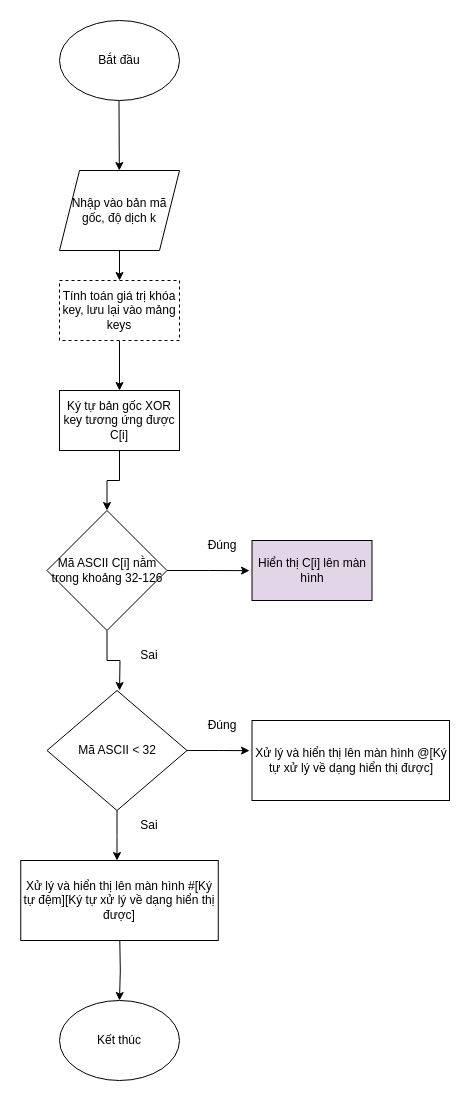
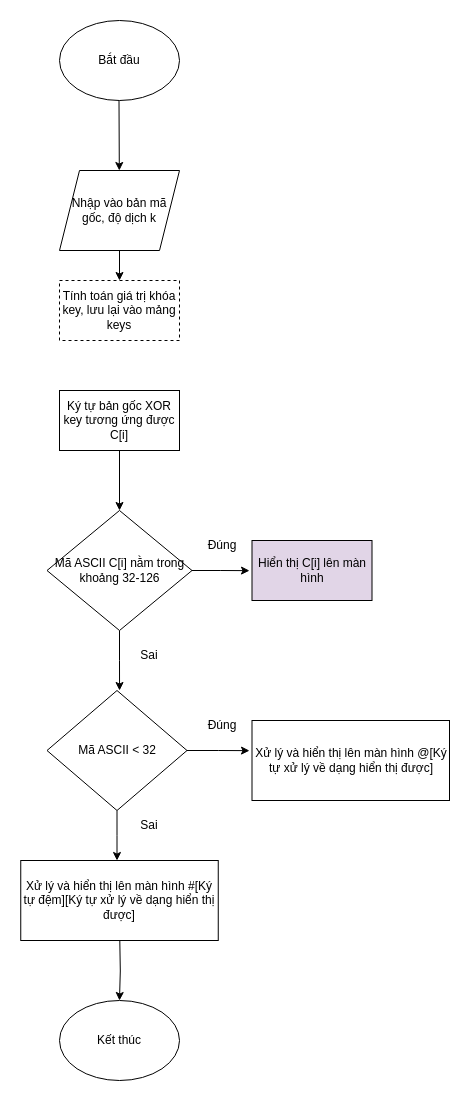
(120, 362) -> none
(107, 571) -> (120, 571)
